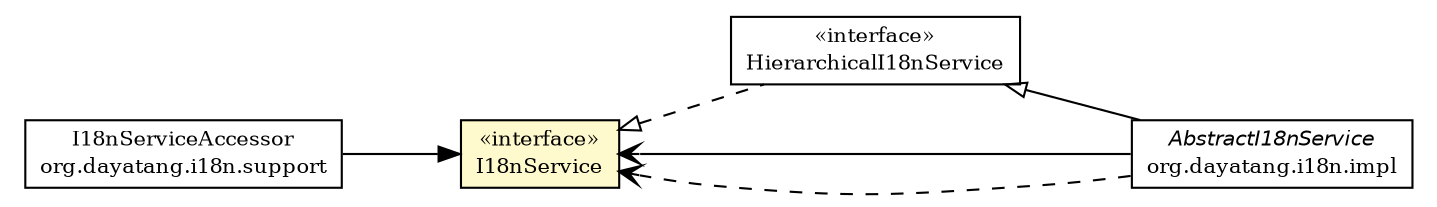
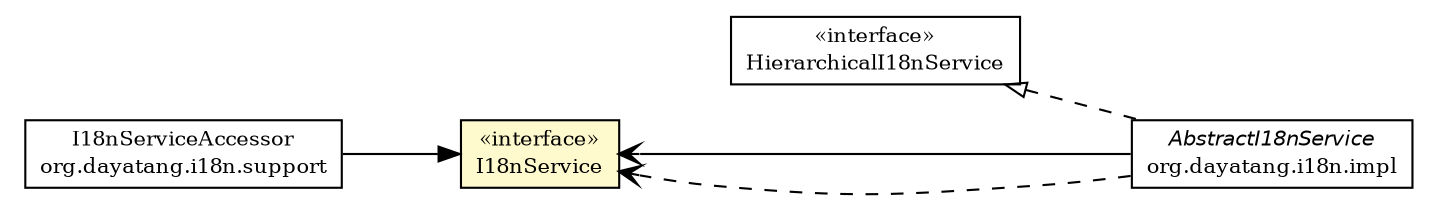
(702, 104) -> none
(1083, 105) -> (1083, 105)
